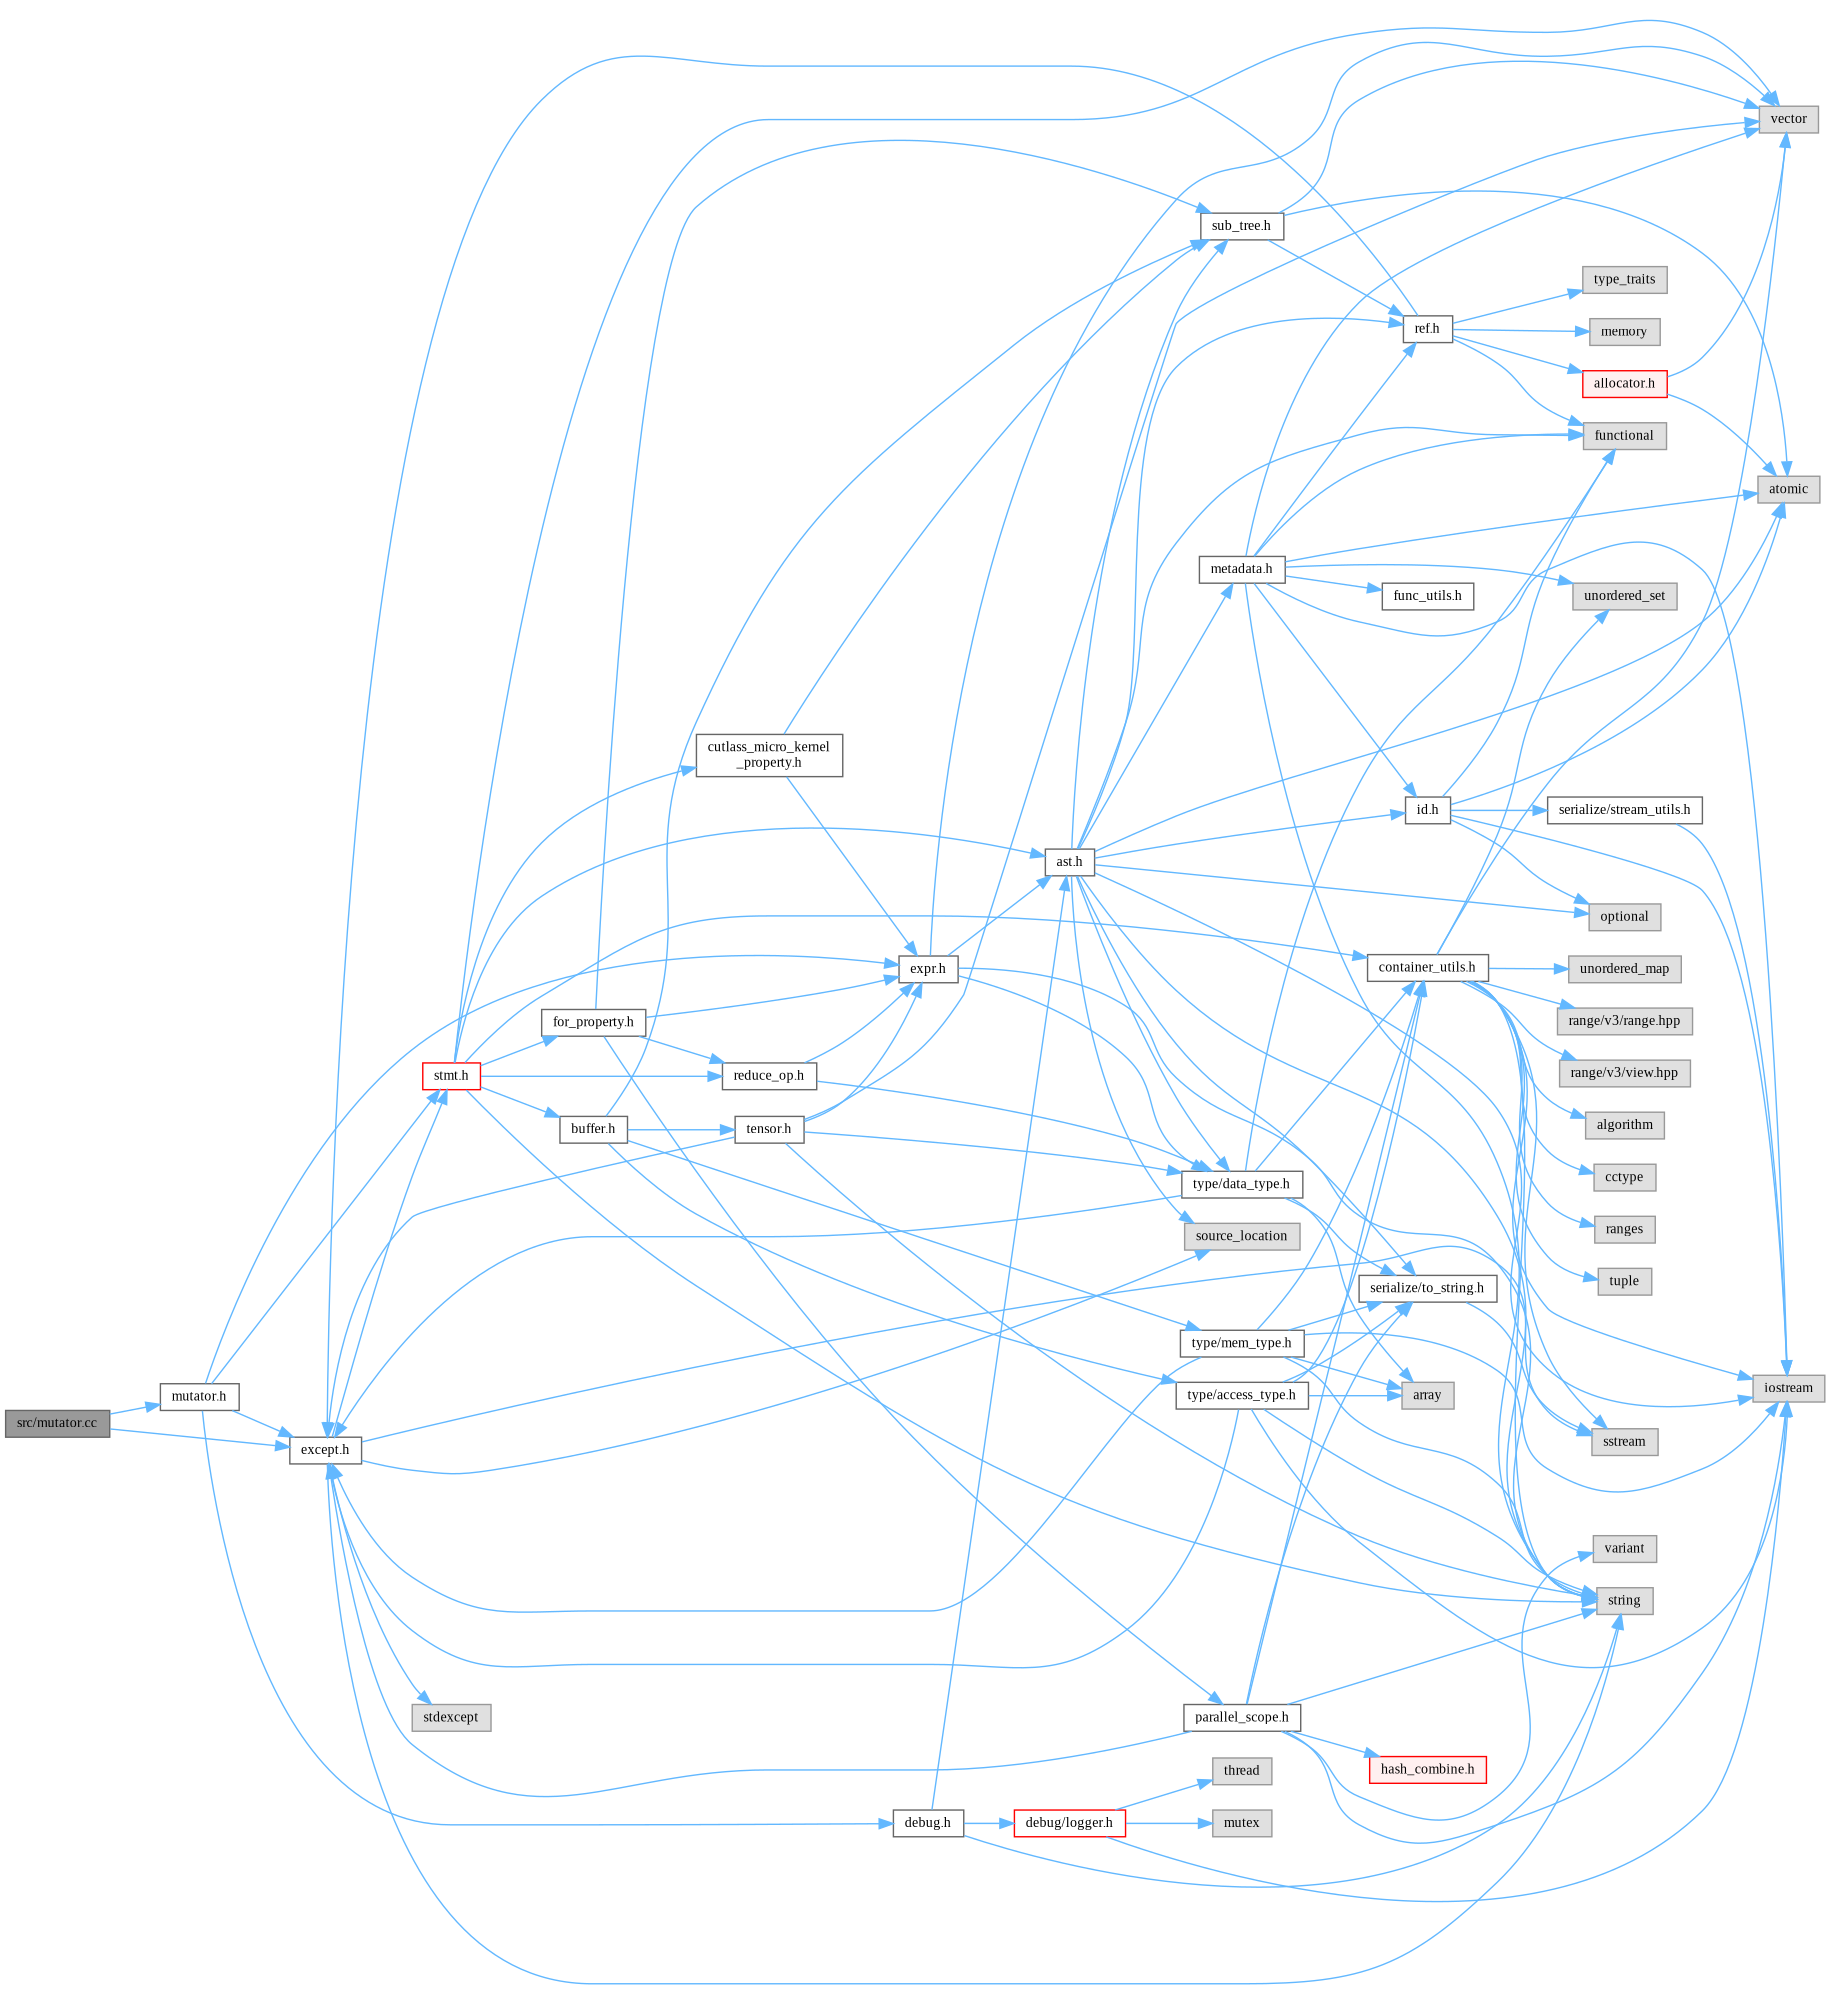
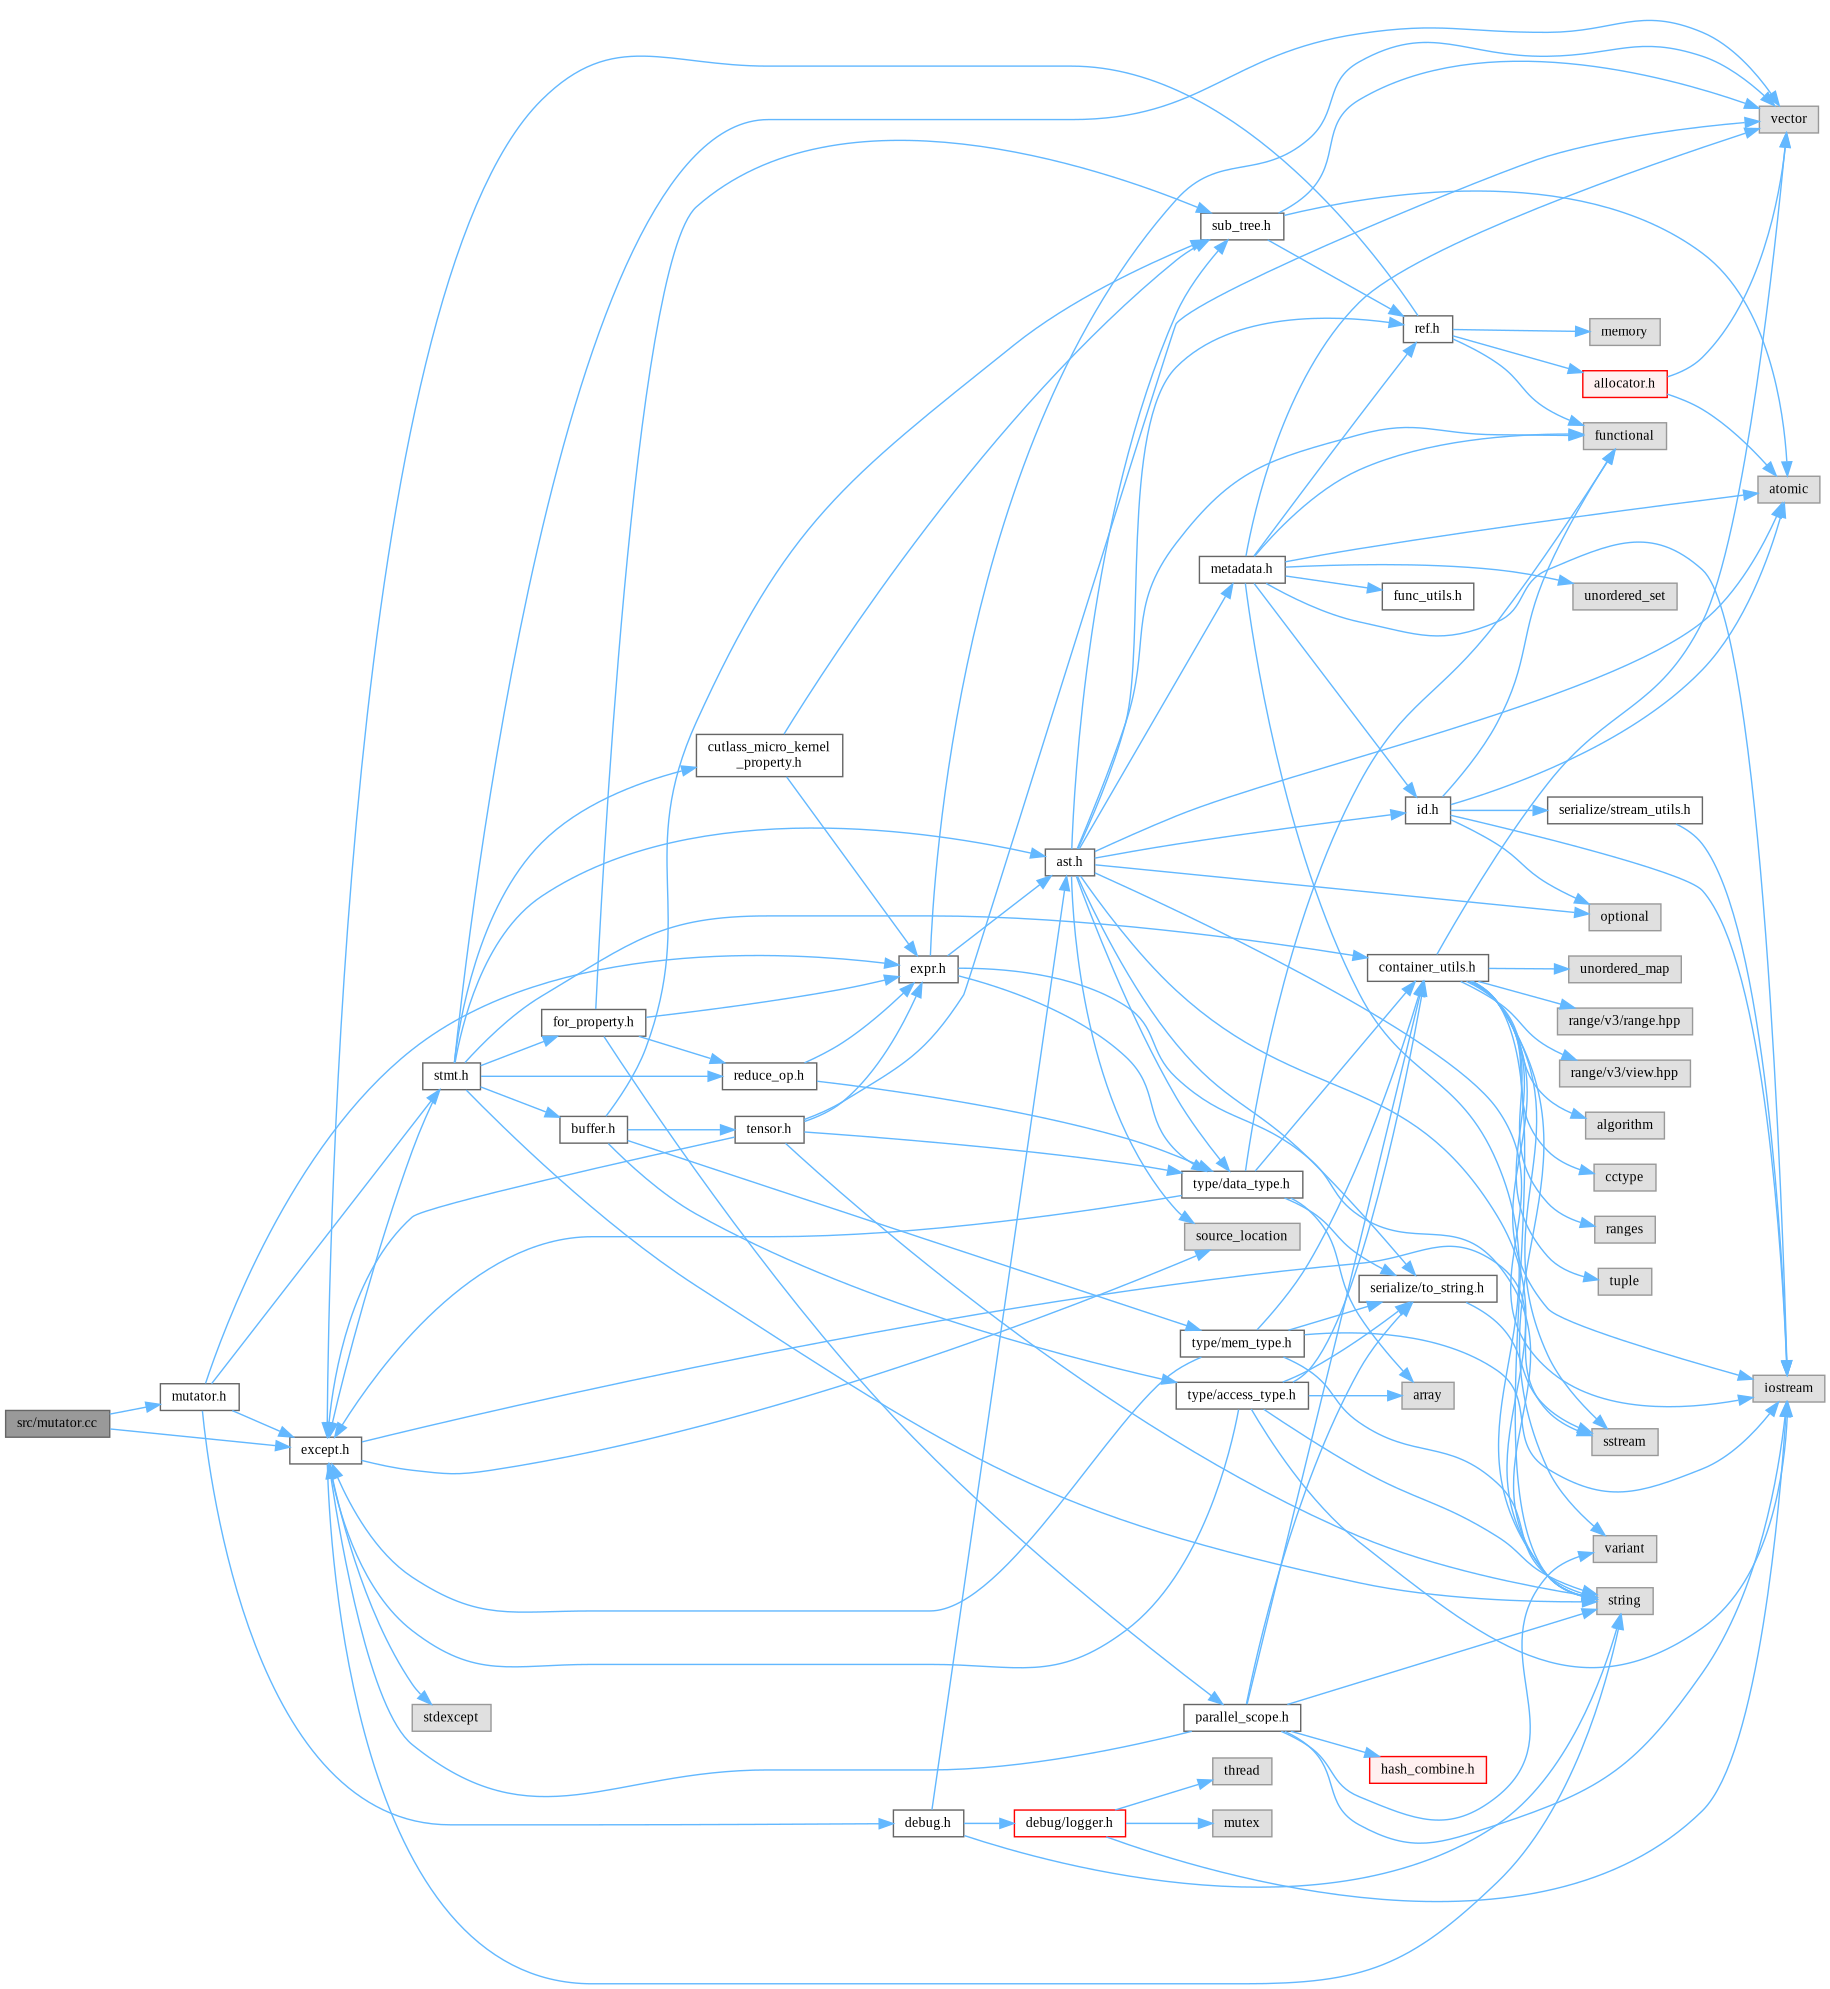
(1625, 280) -> none
(1509, 802) -> (1537, 1210)
(452, 1076) -> (452, 1076)
(379, 1276) -> (386, 1229)
(1339, 1371) -> none
